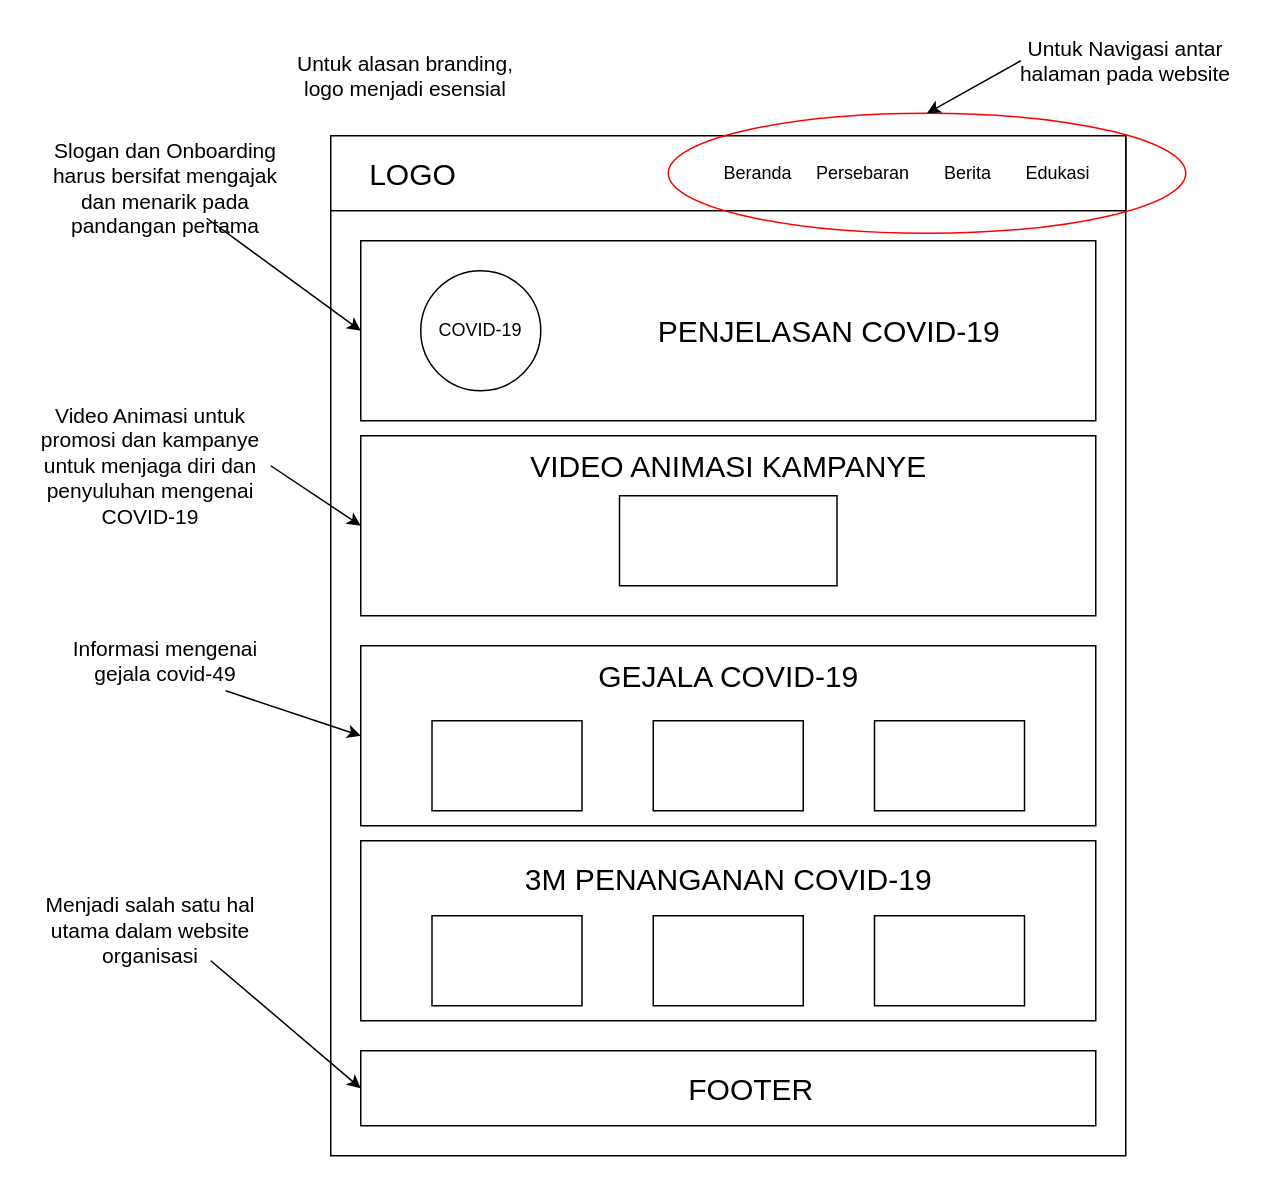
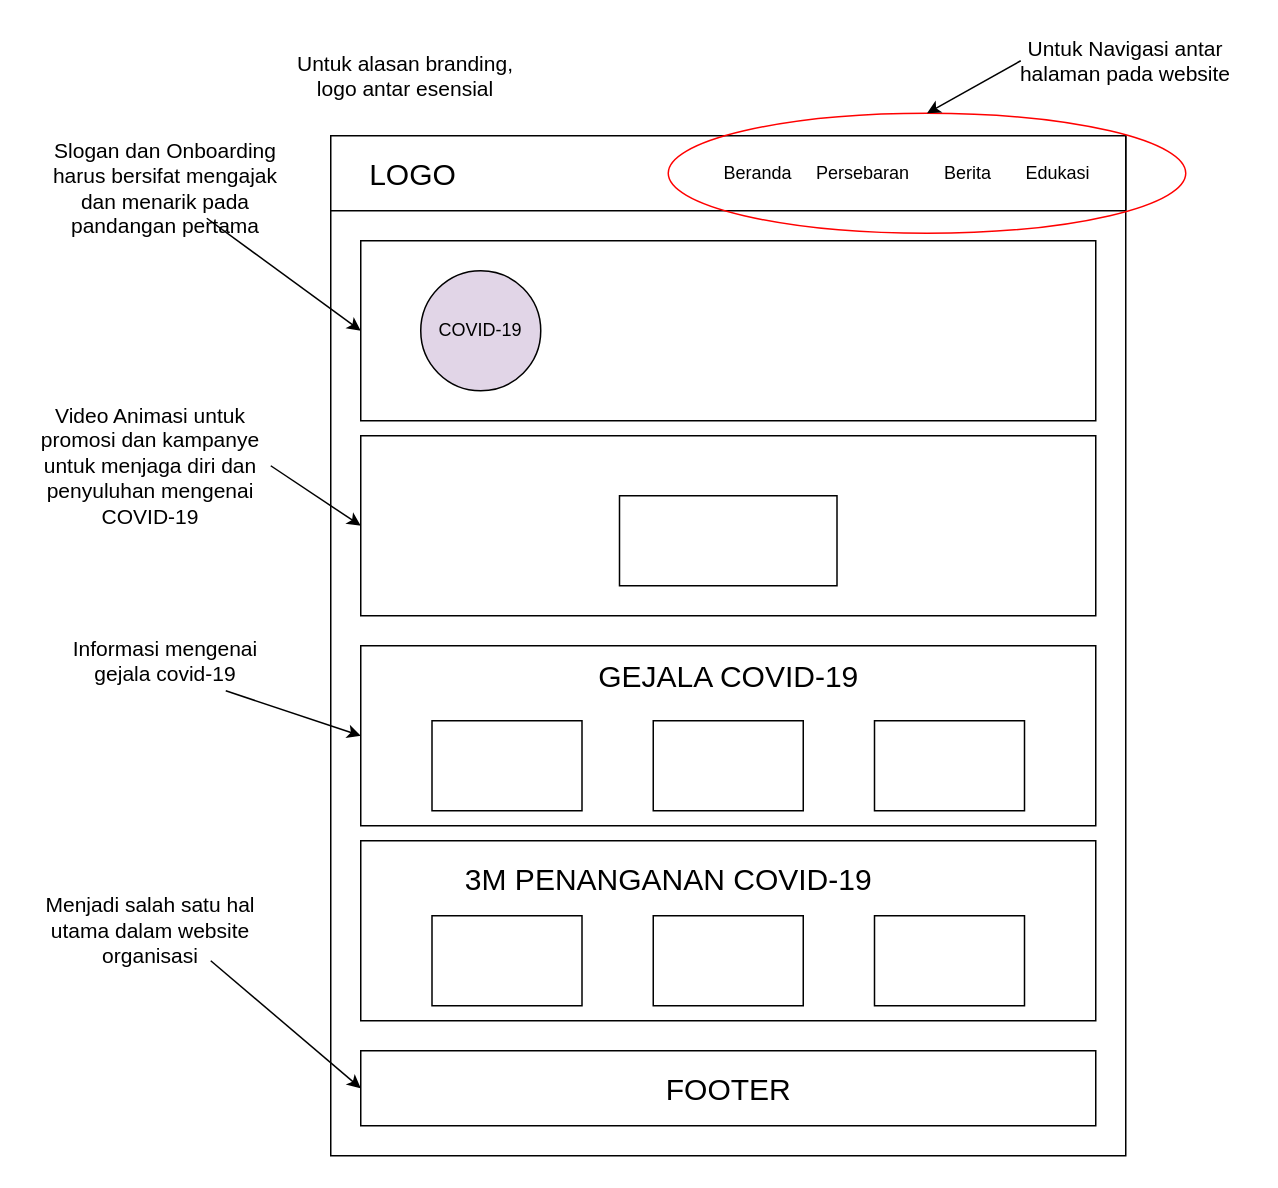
(406, 76) -> (406, 76)
(481, 331) -> (481, 331)
(830, 331) -> none
(728, 466) -> none
(166, 661) -> (166, 661)
(728, 878) -> (668, 878)
(751, 1088) -> (728, 1088)
